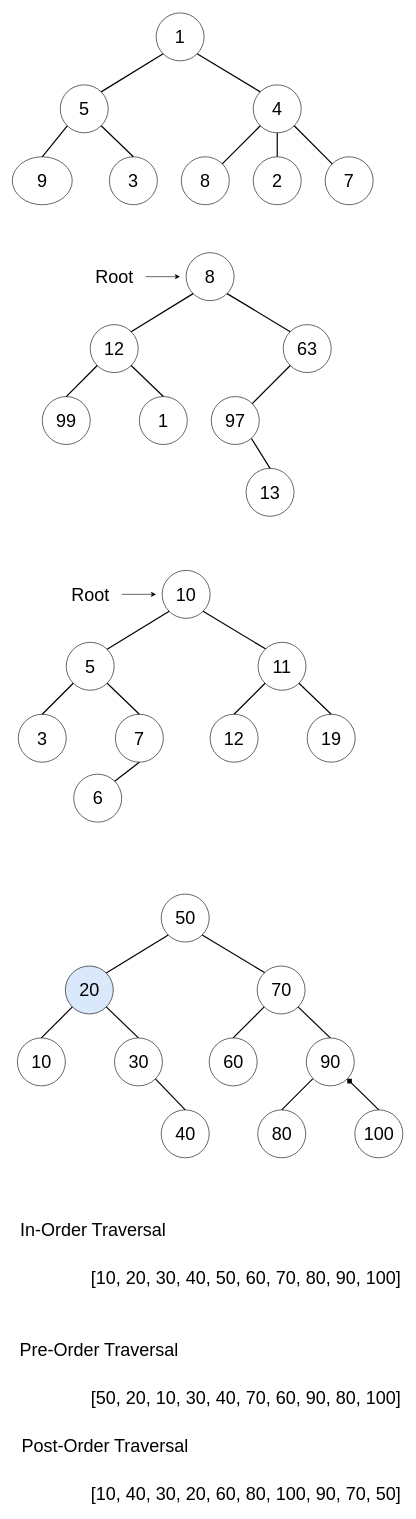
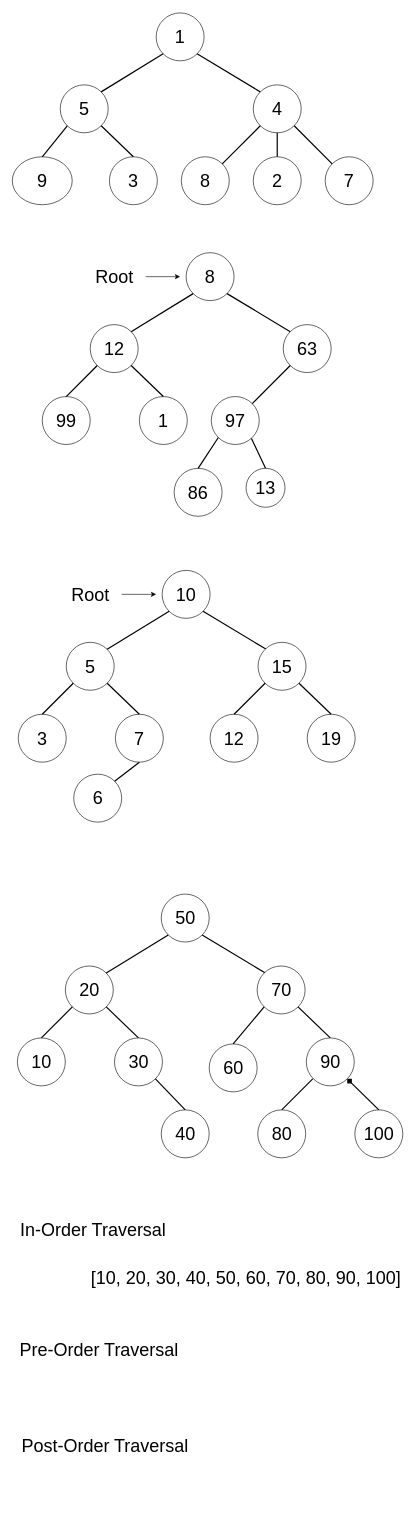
none -> (208, 453)
none -> (198, 492)
(270, 492) -> (266, 488)
(282, 666) -> (282, 666)
(89, 990) -> (89, 990)
(233, 1062) -> (233, 1068)
(246, 1398) -> none
(246, 1494) -> none
